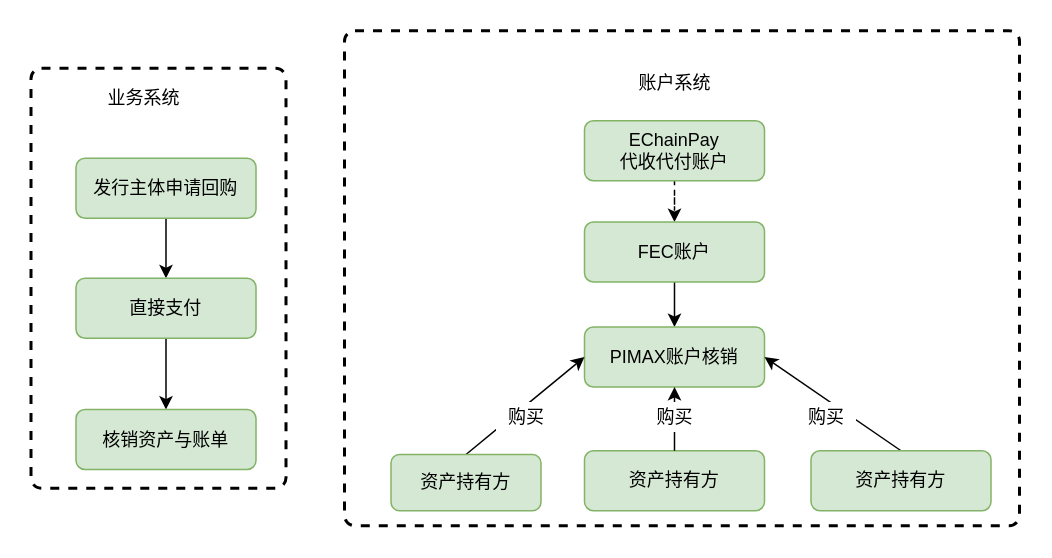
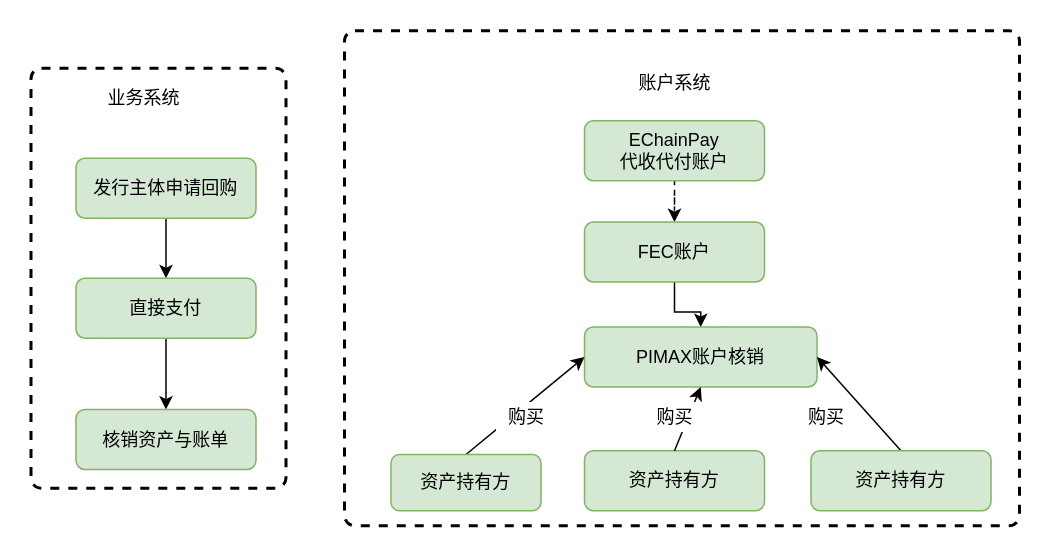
(674, 357) -> (701, 357)
